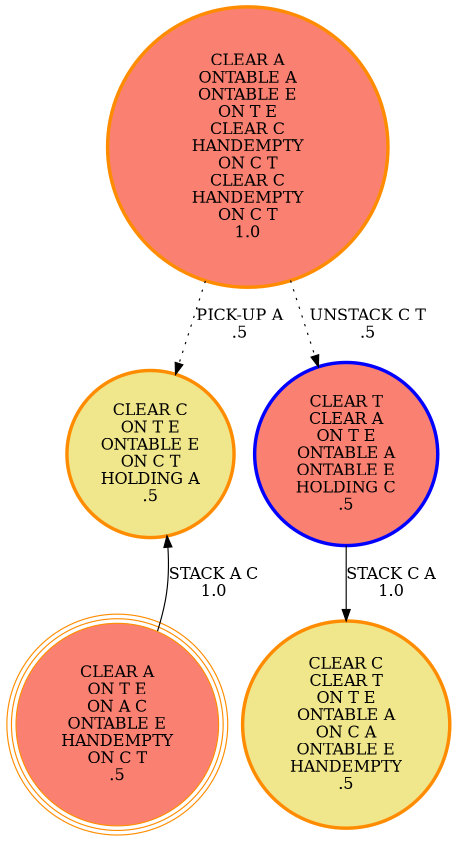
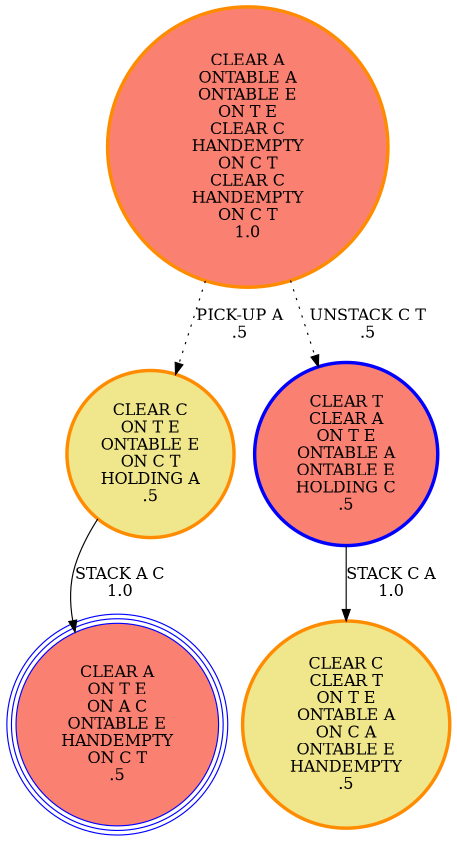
(167, 590) -> (75, 567)
(117, 725) -> (117, 725)
